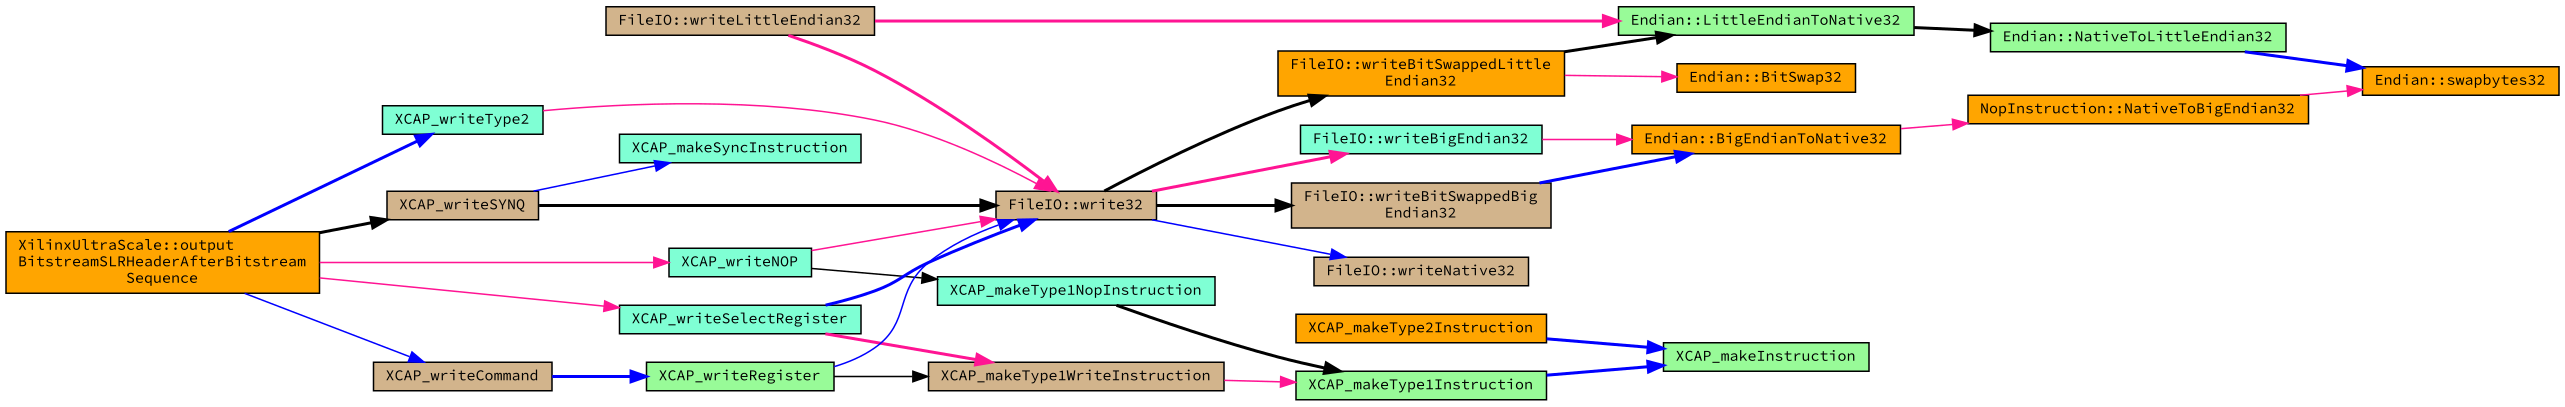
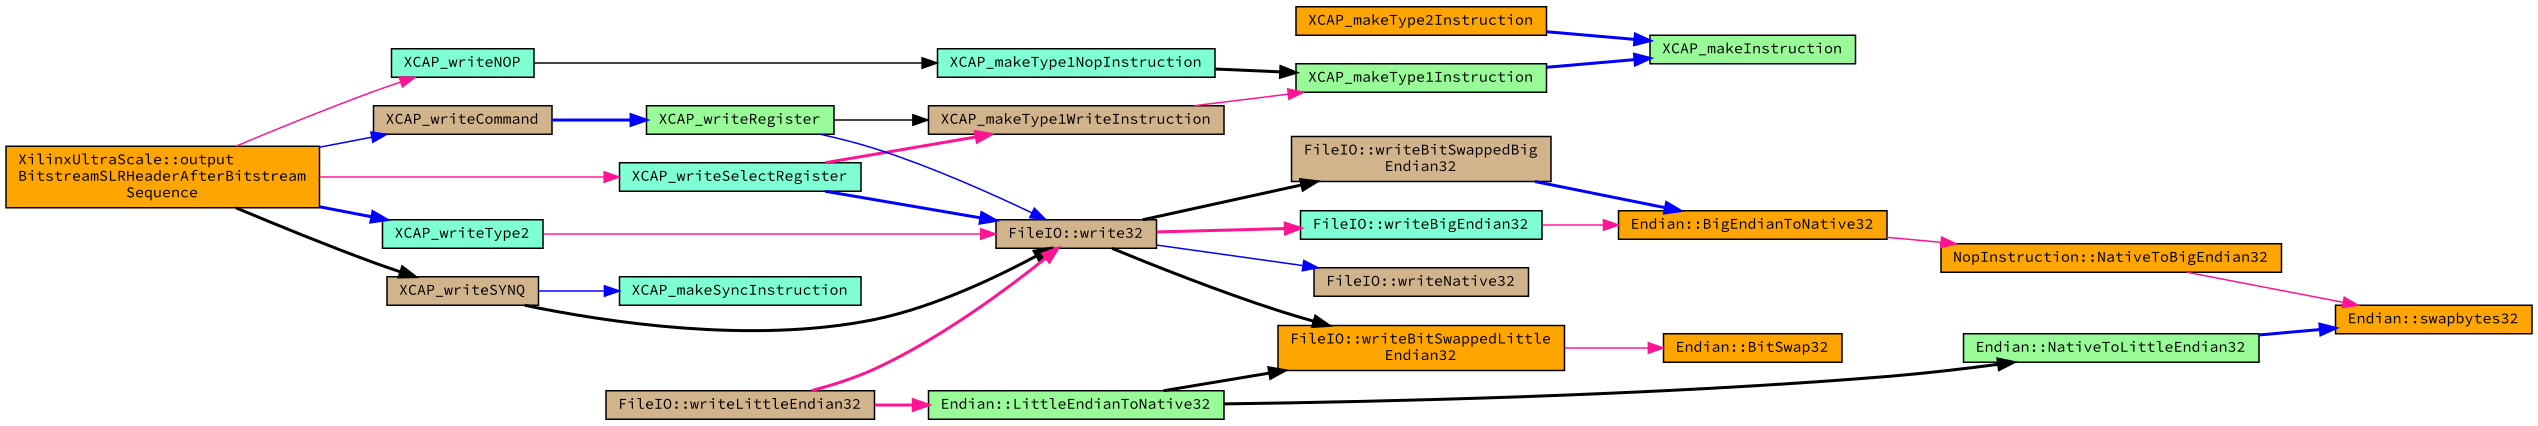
(1611, 45) -> (1217, 382)
(896, 236) -> none
